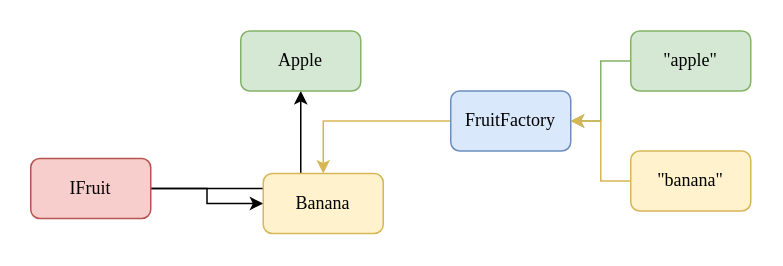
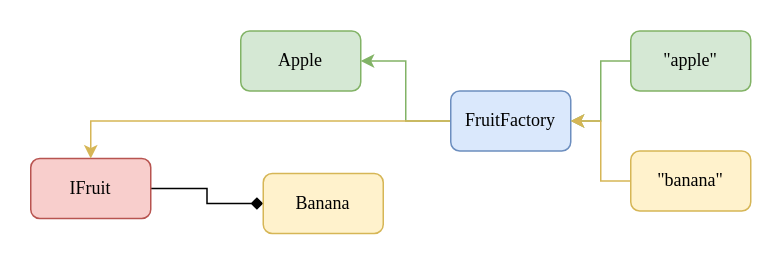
none -> (406, 72)
(301, 138) -> none
(323, 141) -> (195, 121)
(252, 203) -> (251, 203)
